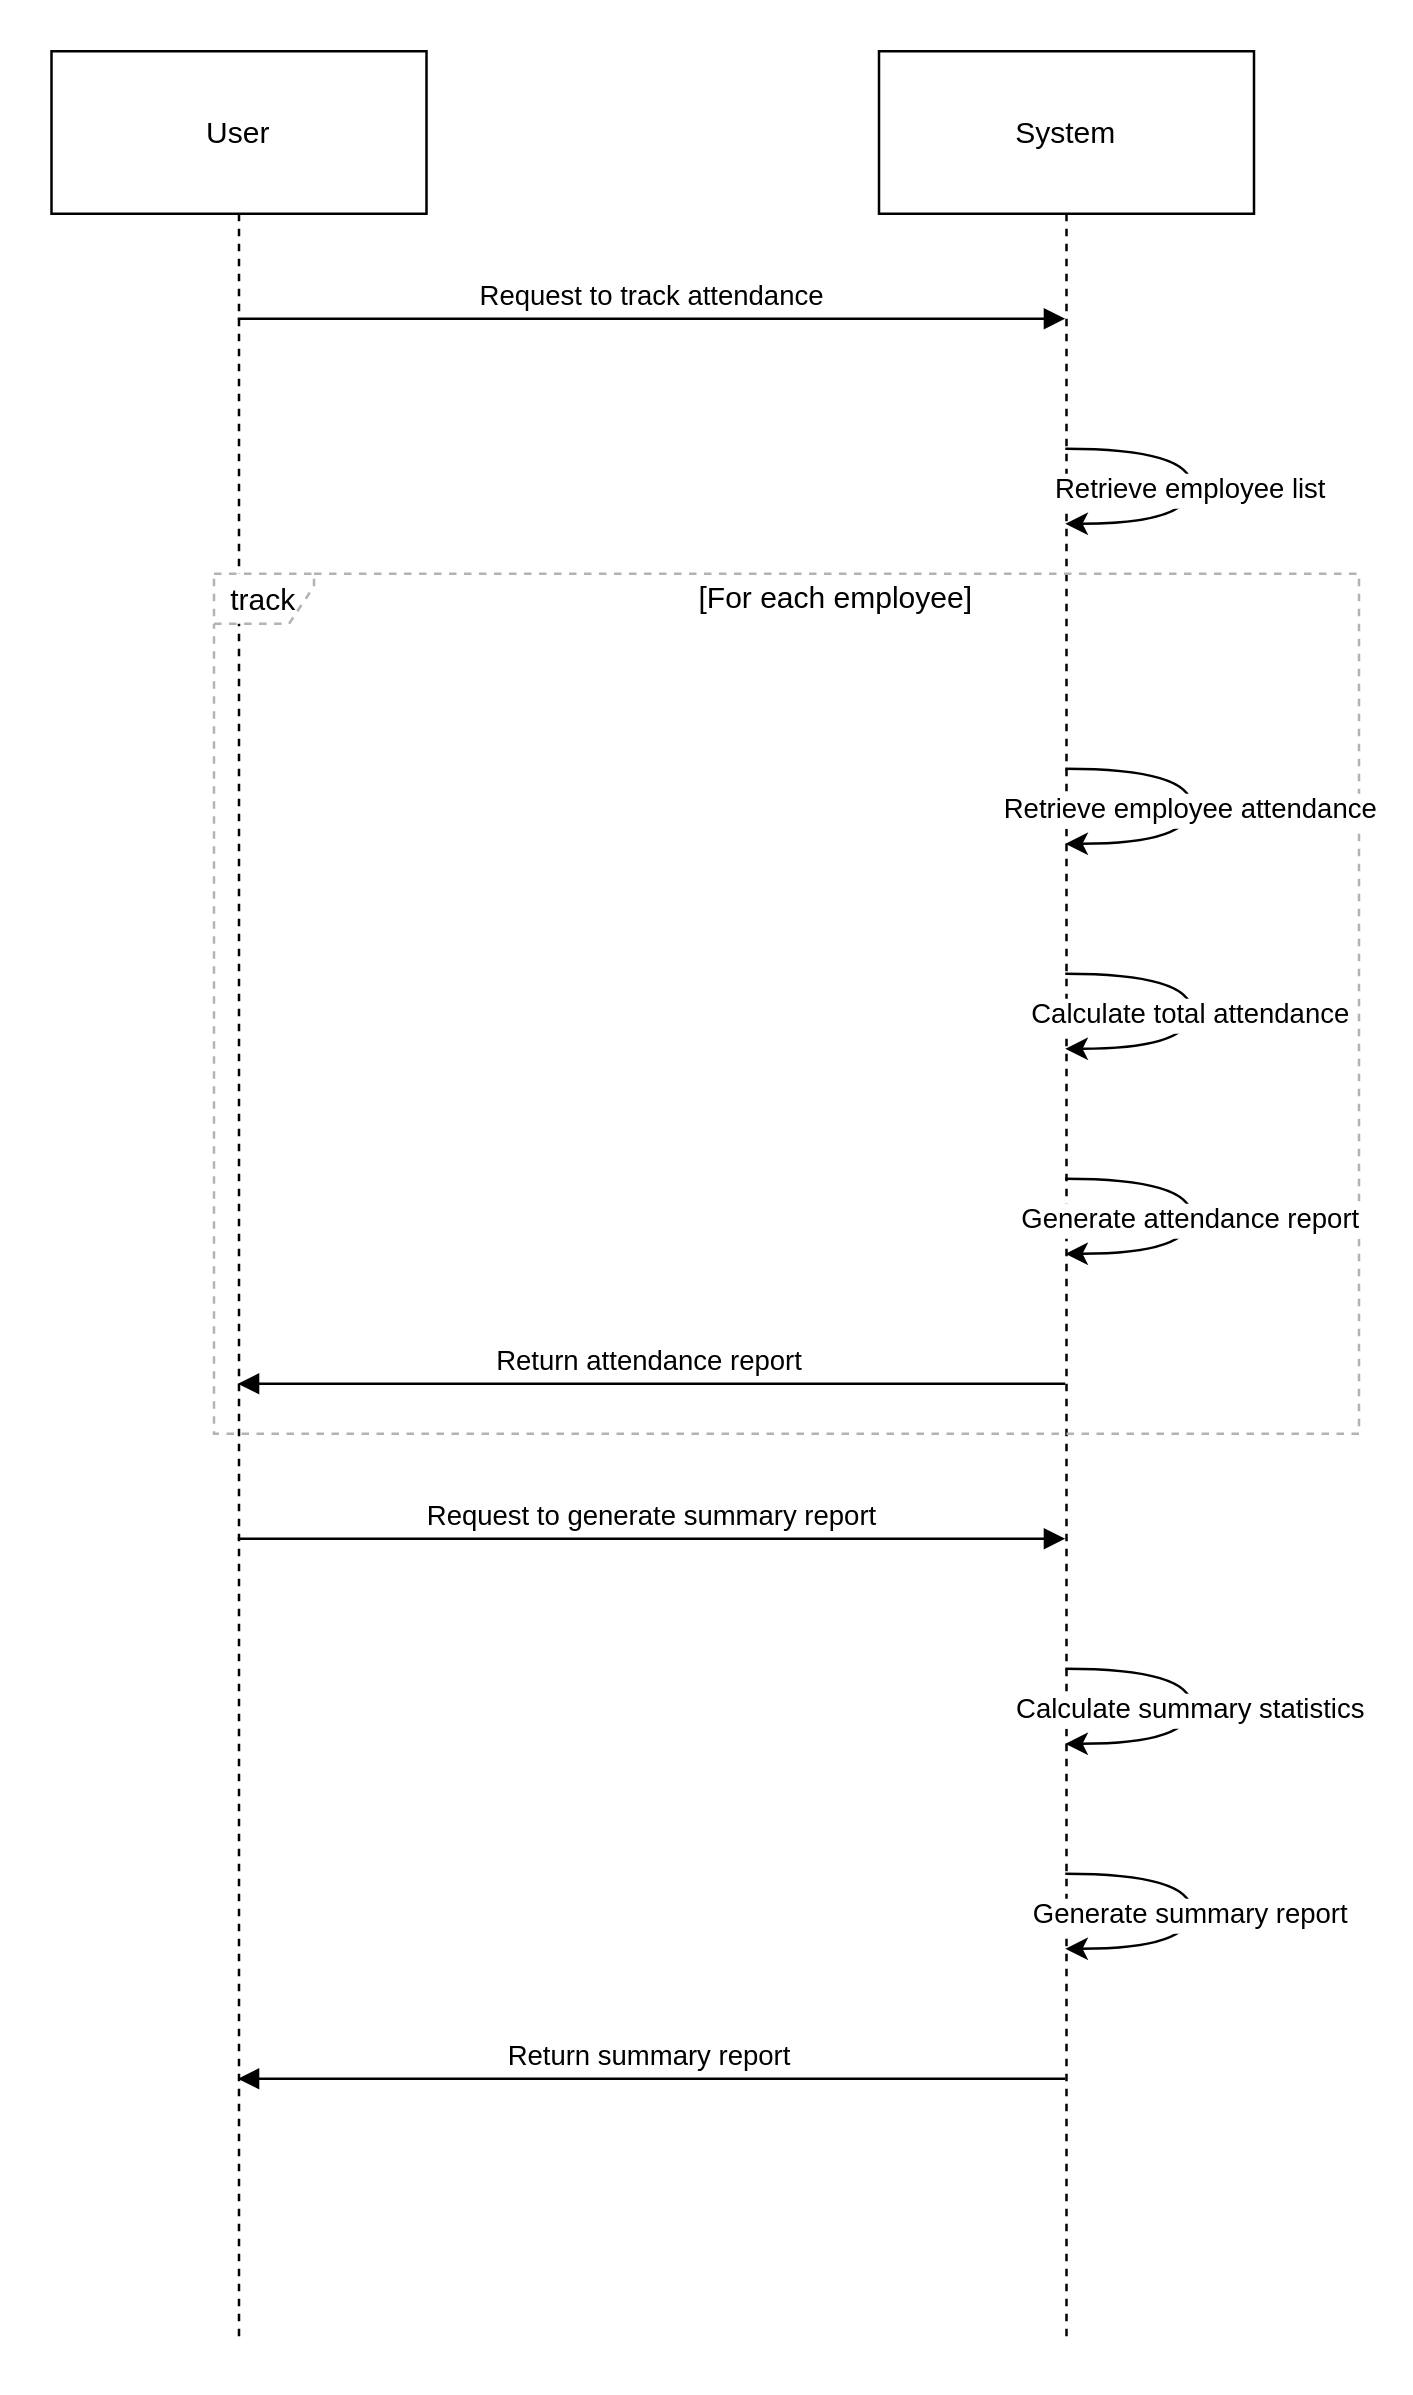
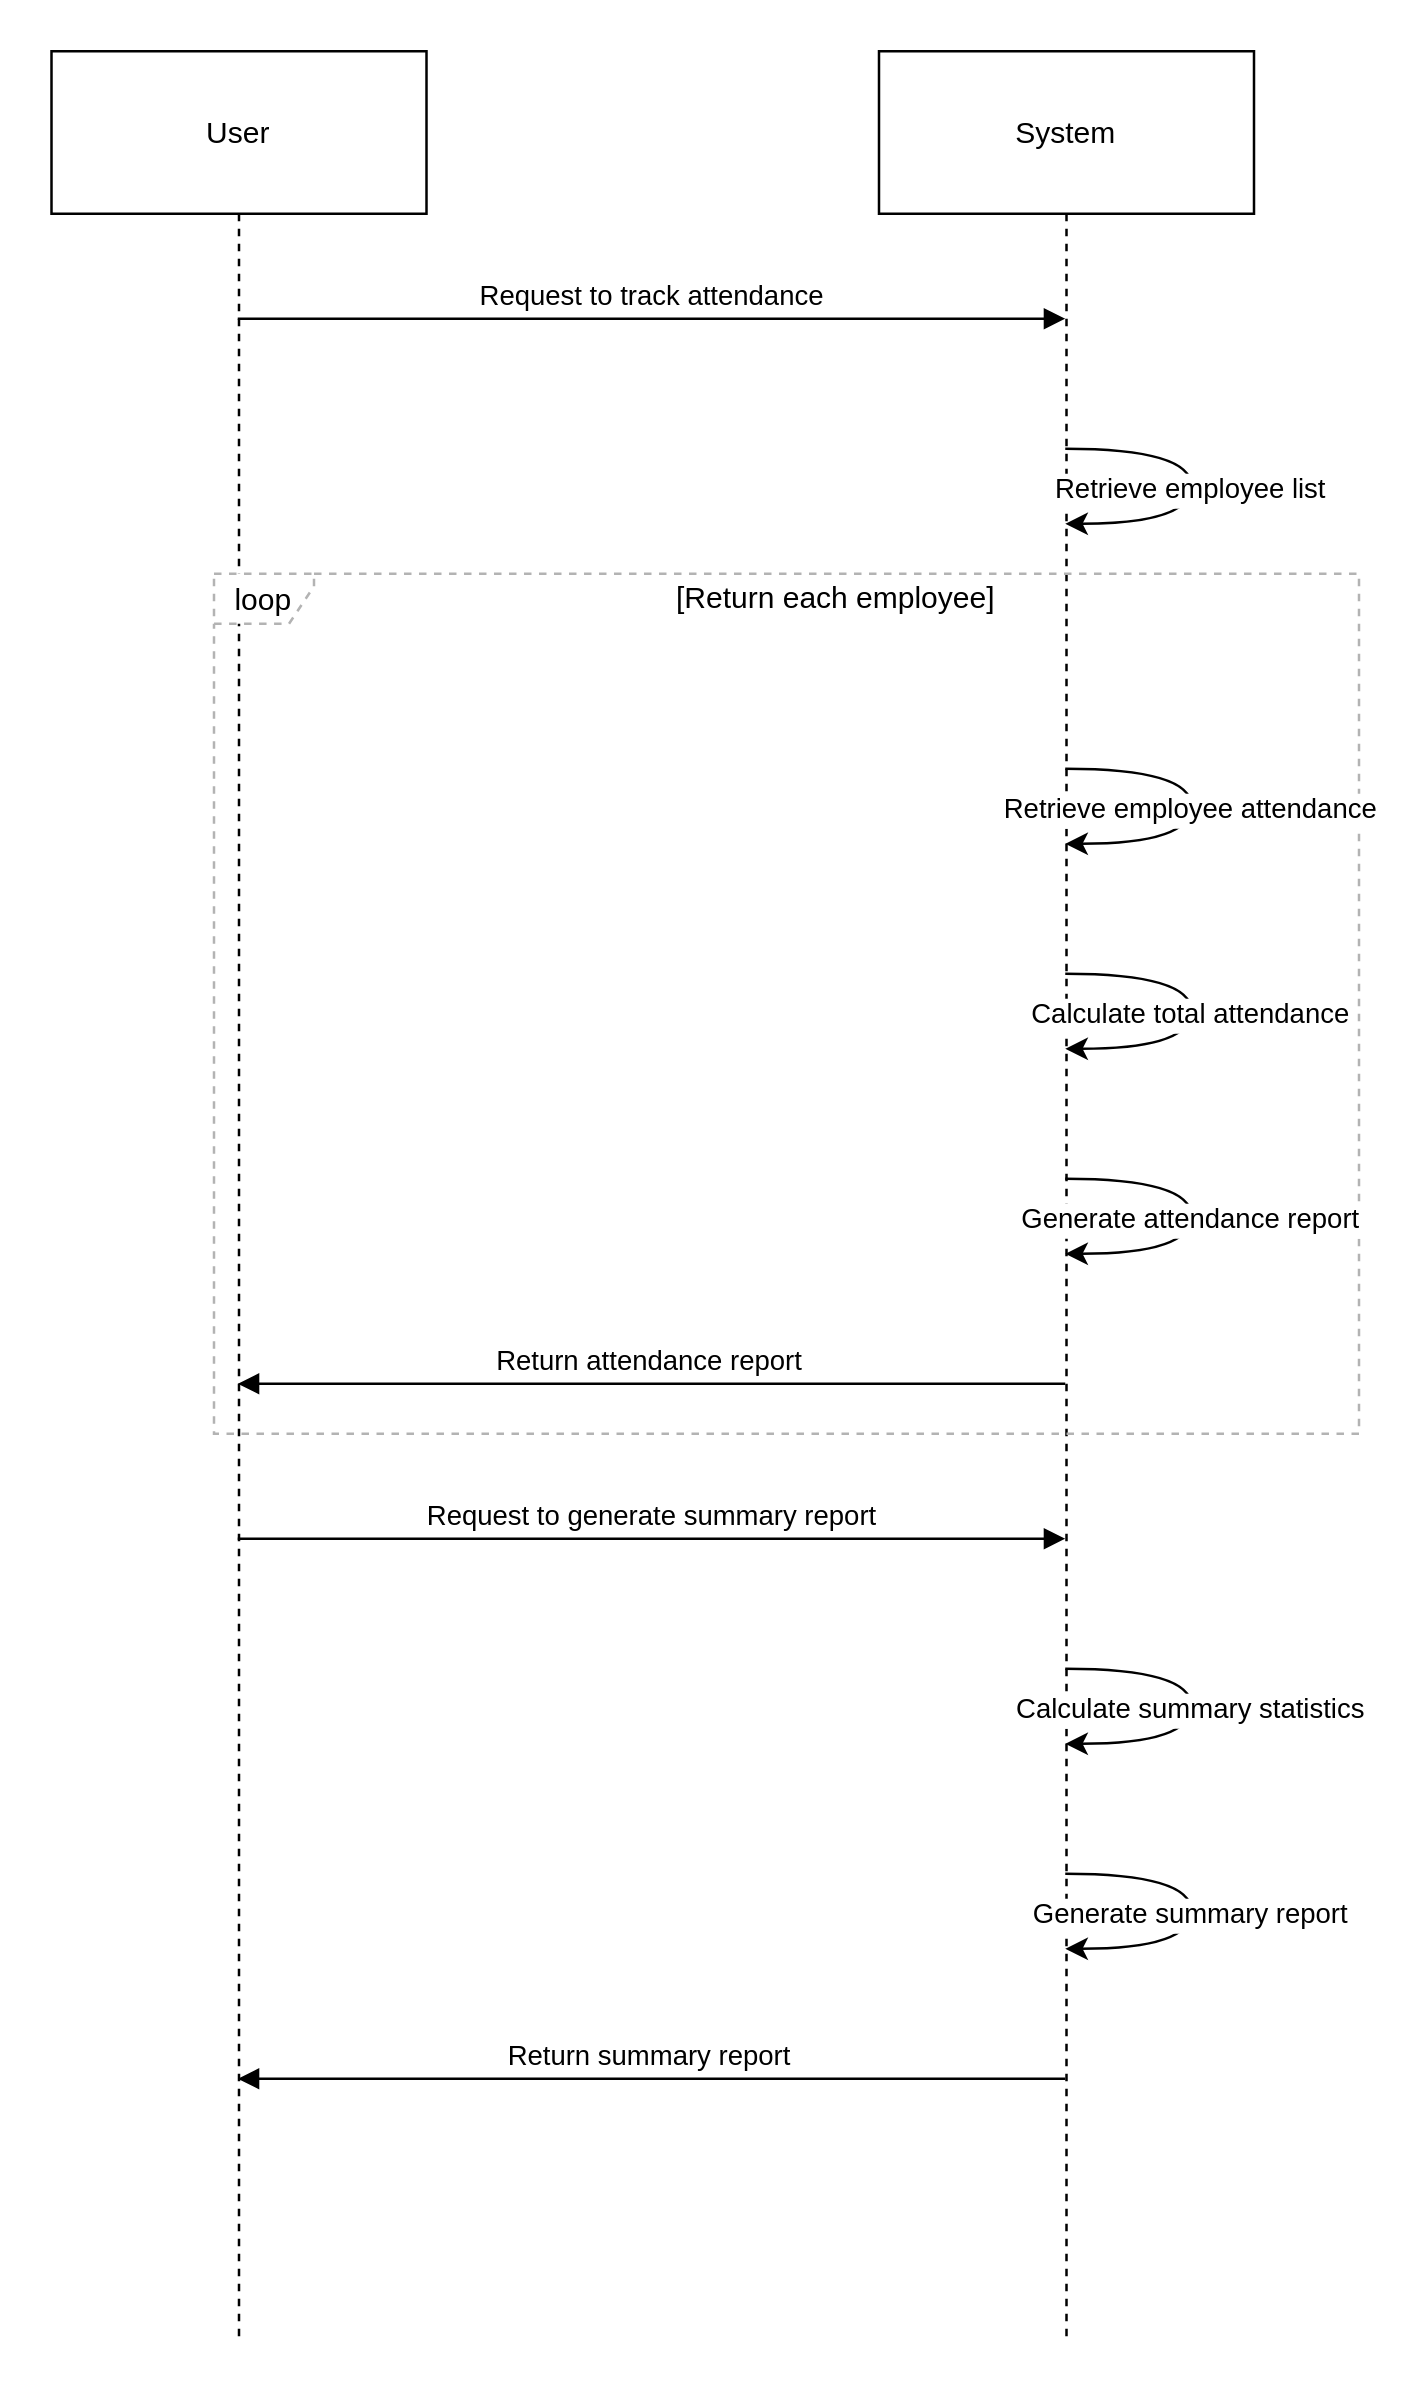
(836, 599) -> (836, 599)
(263, 600) -> (263, 600)
